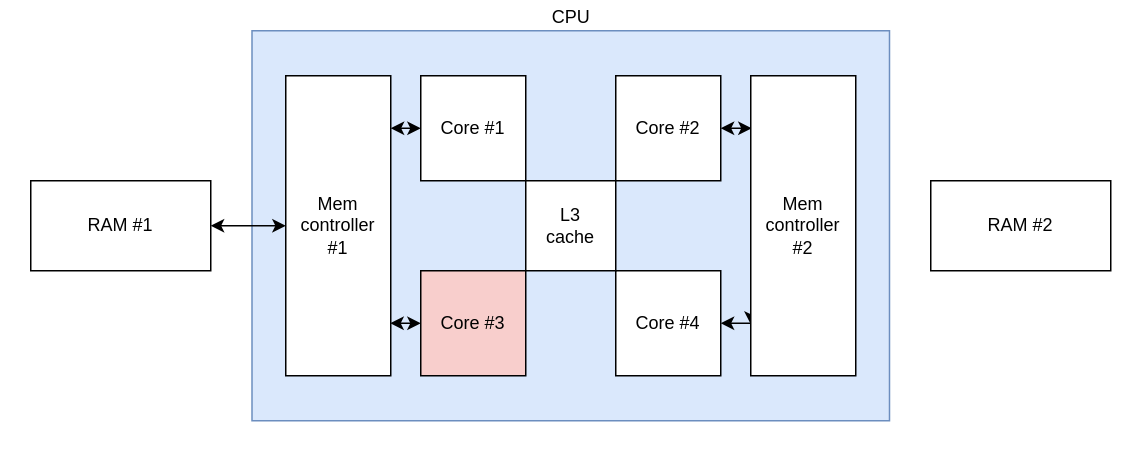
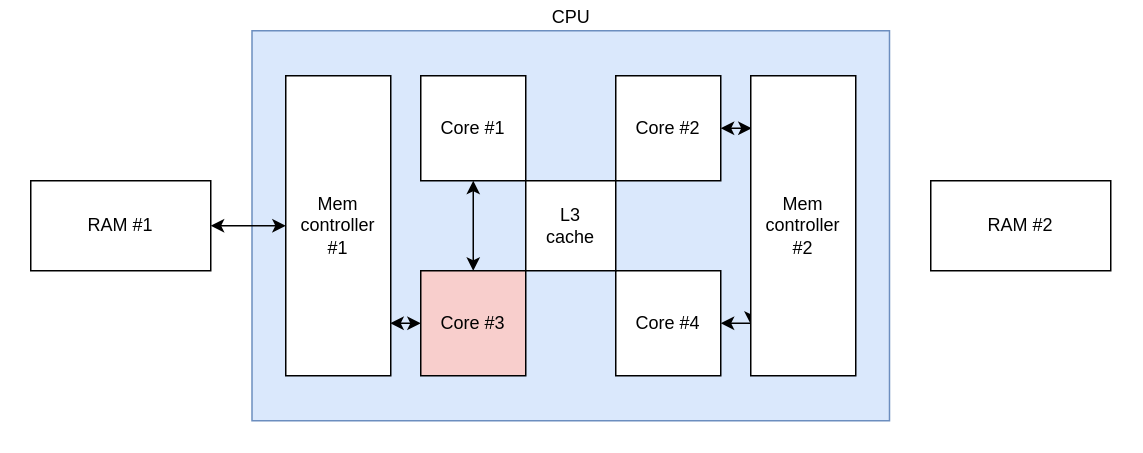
(406, 128) -> (473, 226)
